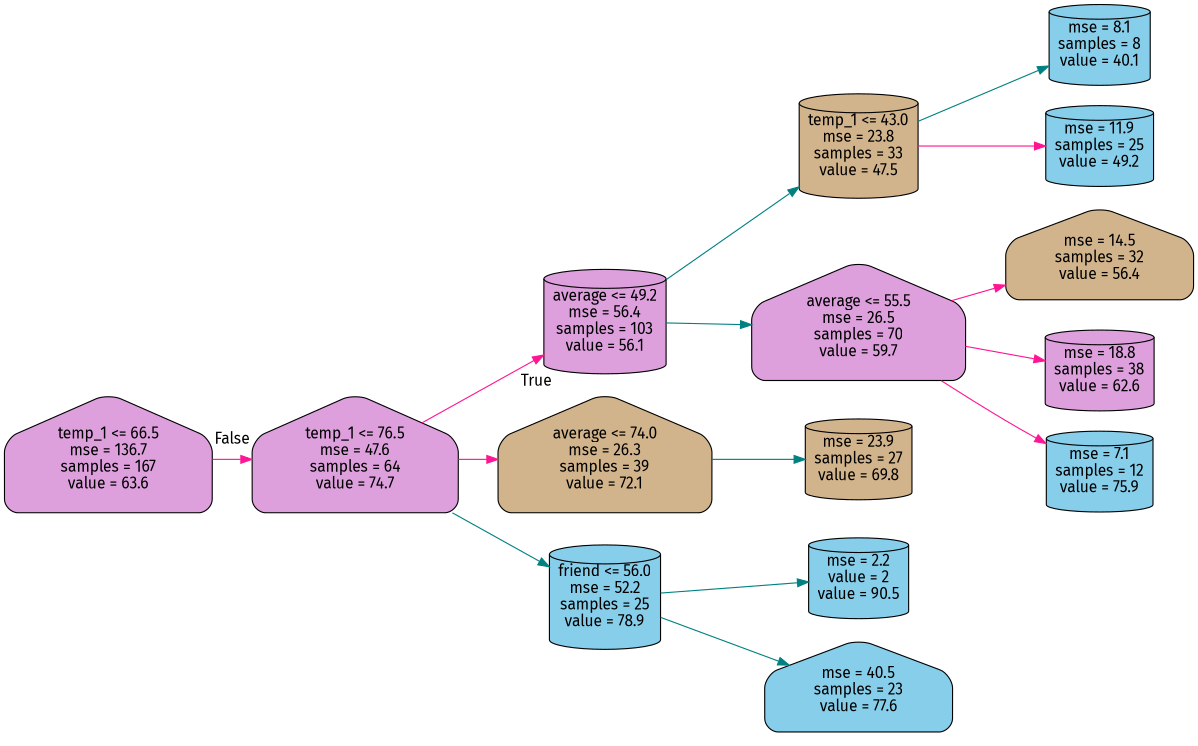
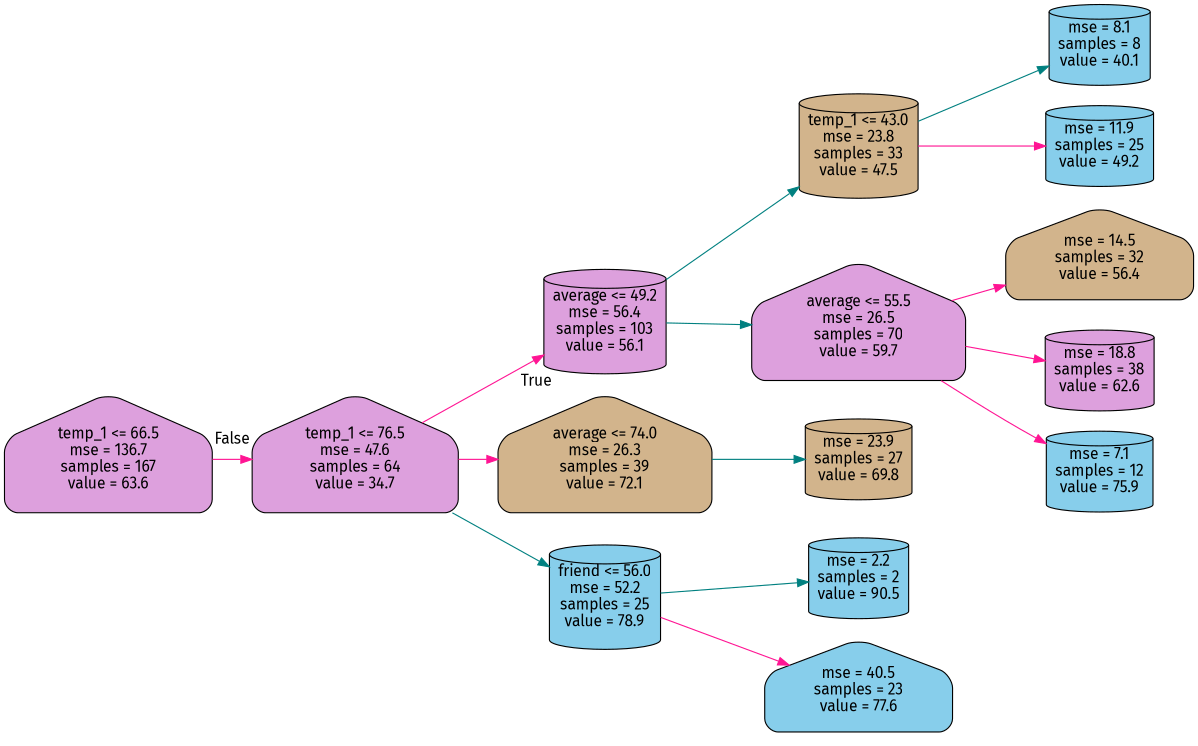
(355, 459) -> (355, 459)
(859, 578) -> (859, 578)
(720, 639) -> (720, 639)
